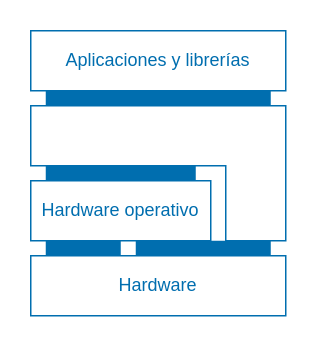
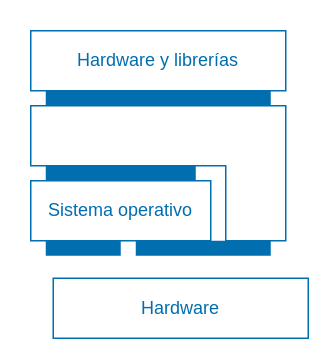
(158, 61) -> (158, 61)
(121, 211) -> (121, 211)
(158, 286) -> (181, 308)
